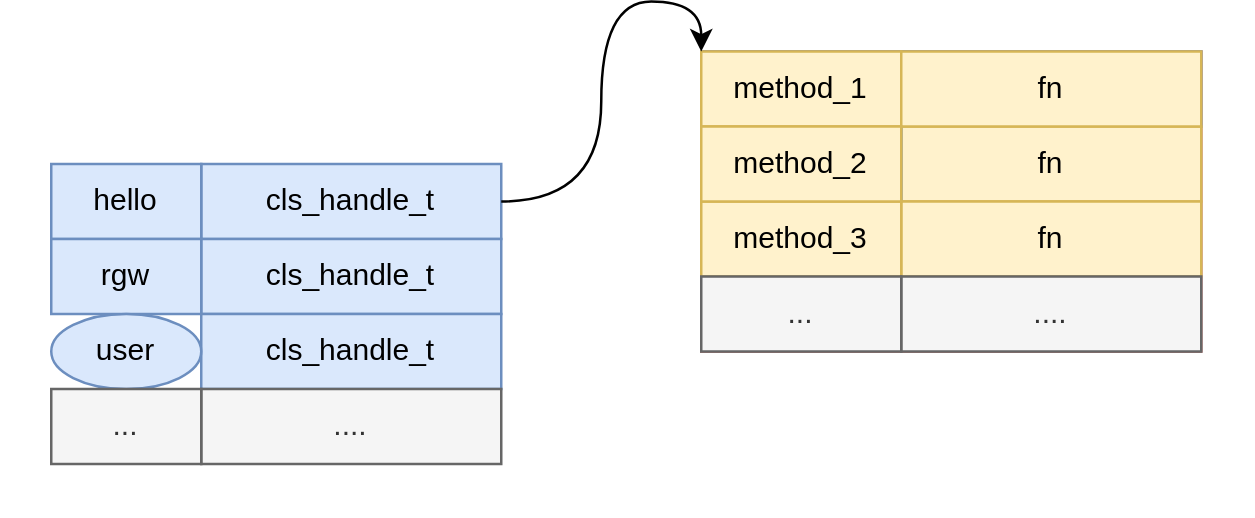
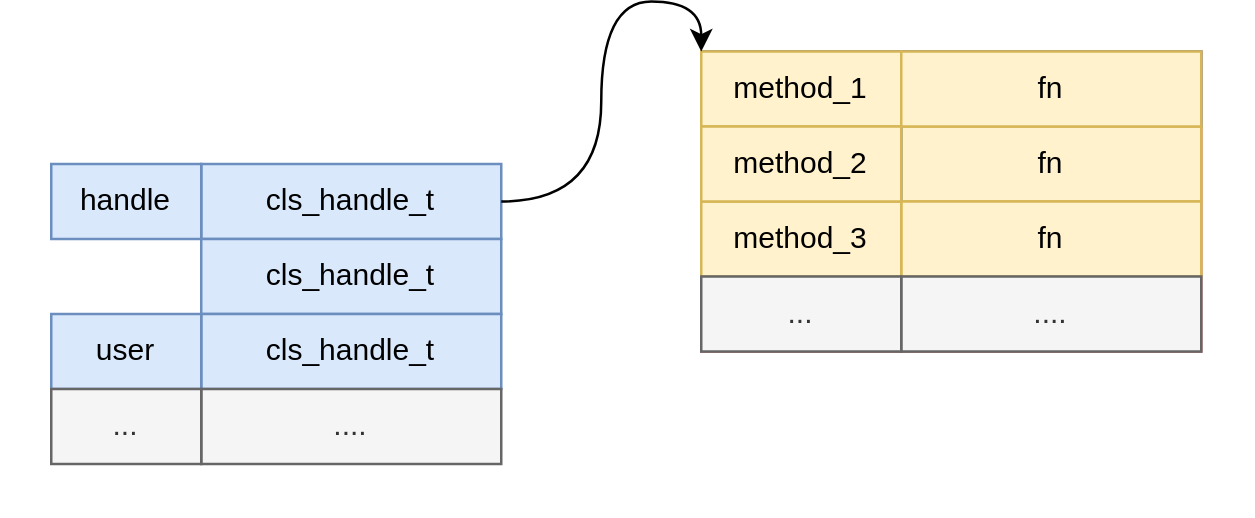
(126, 201) -> (126, 201)
(126, 276) -> none
(126, 351) -> (126, 351)
